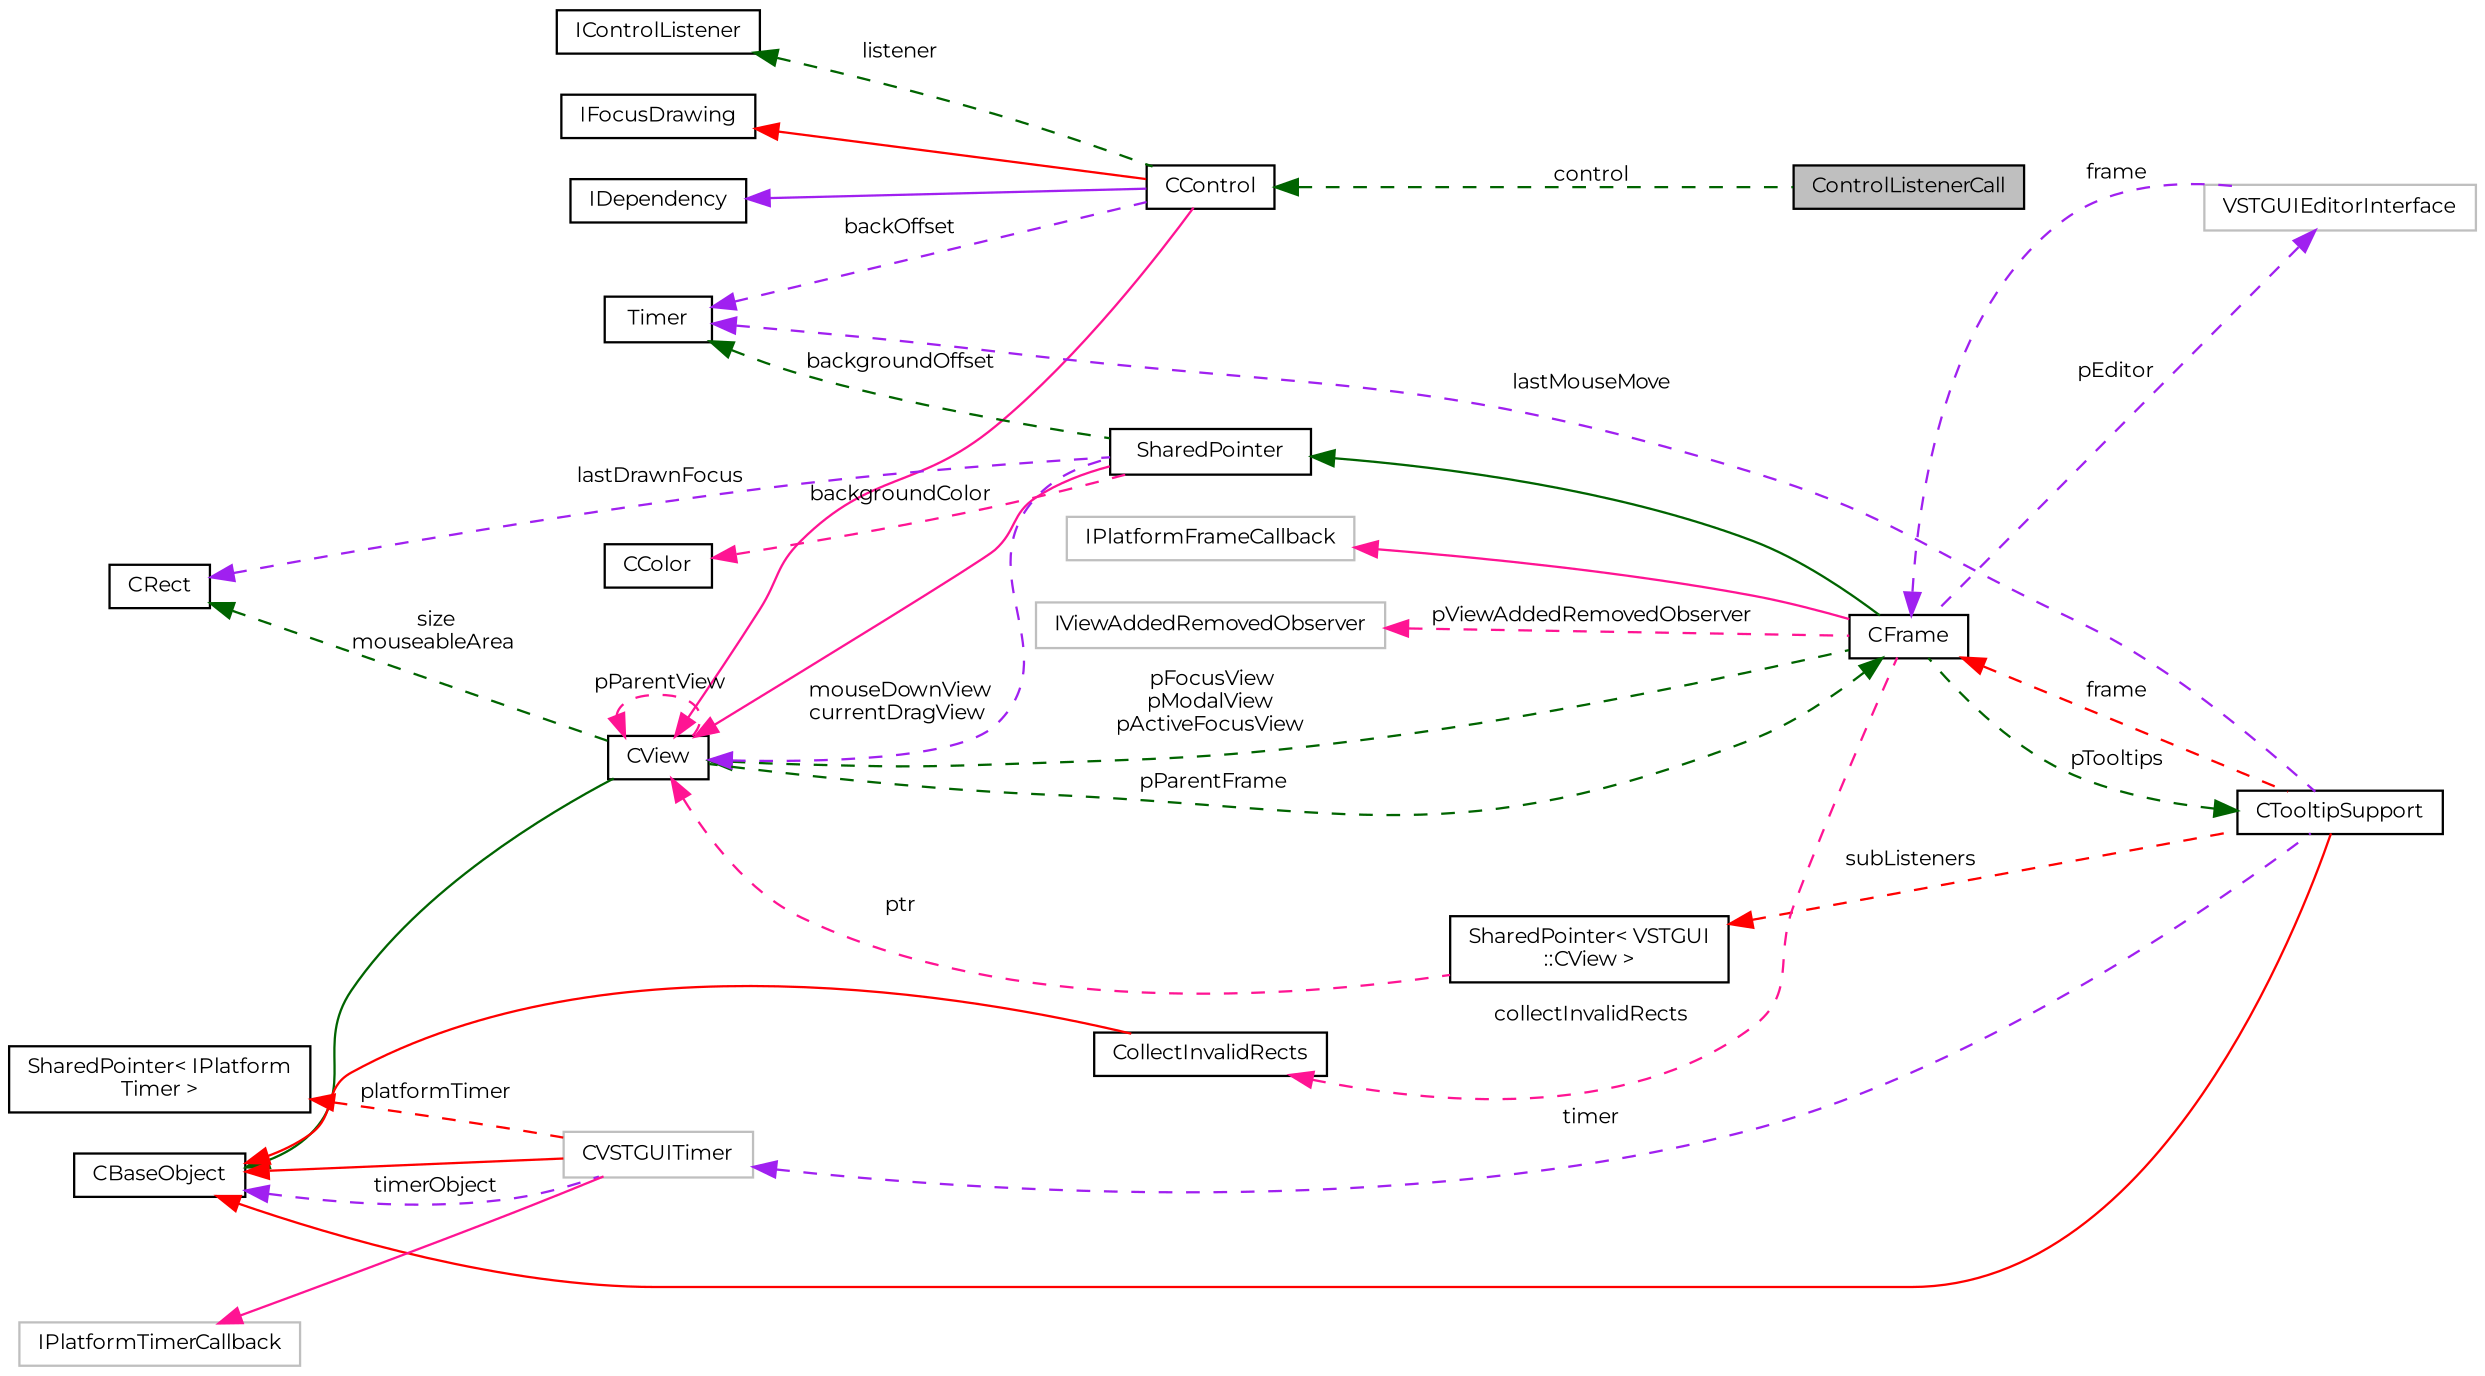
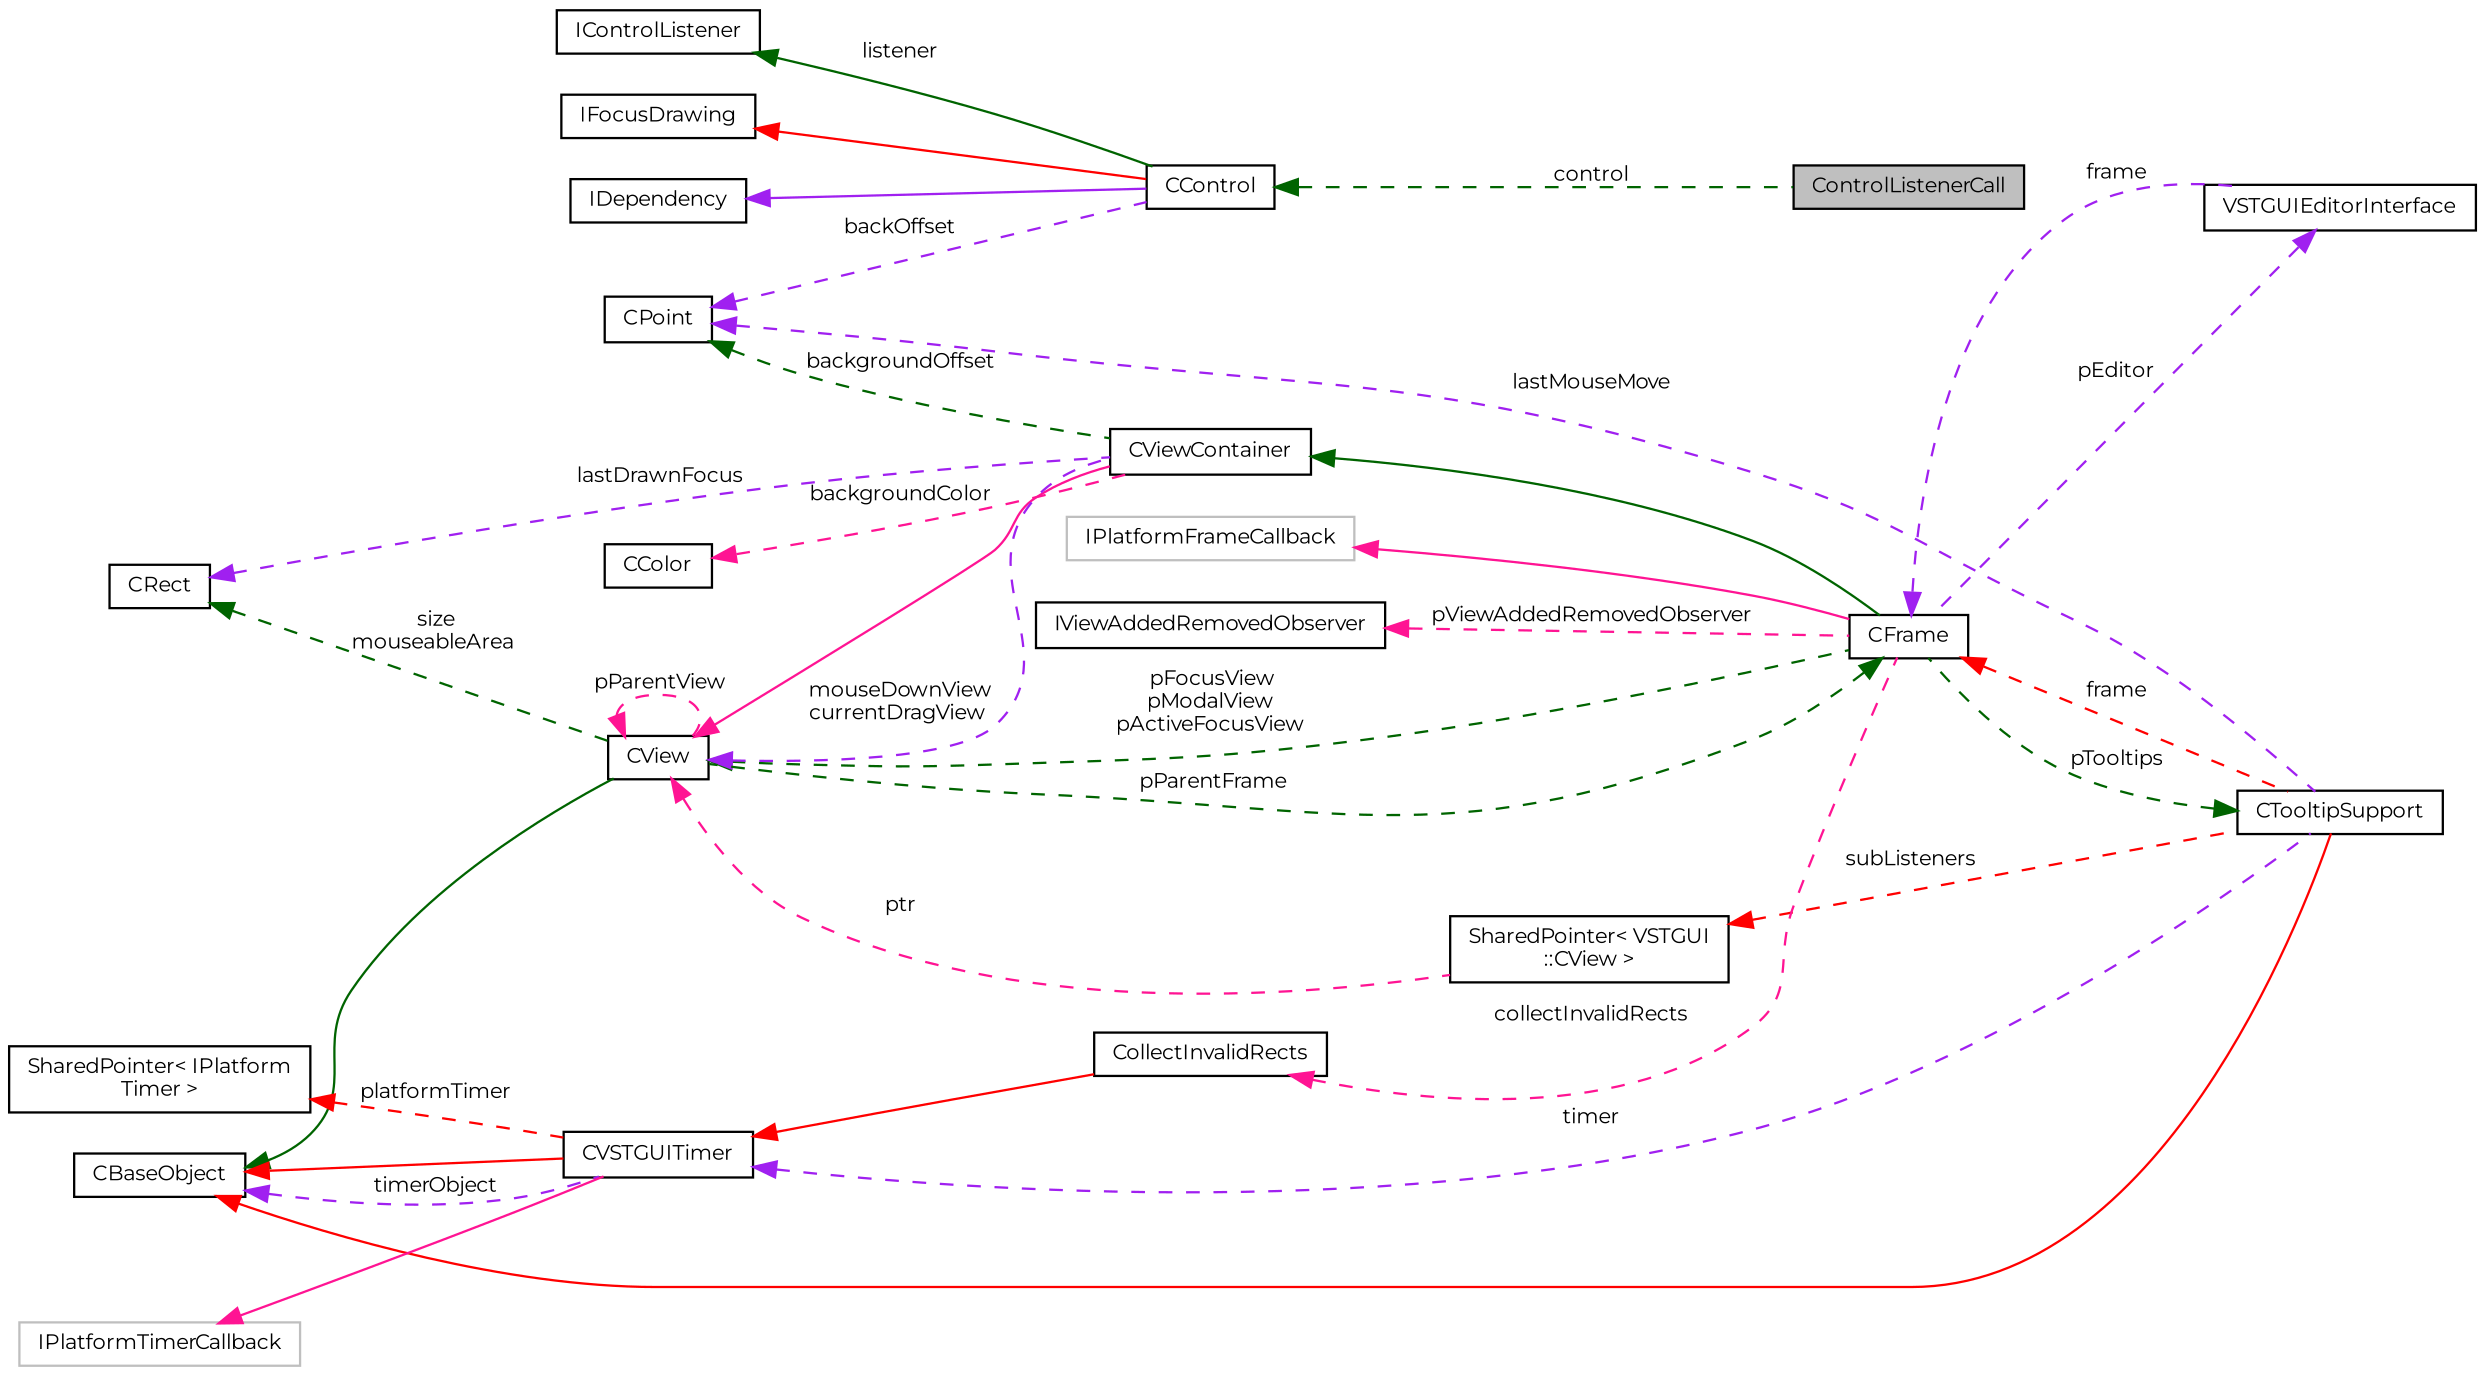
(967, 106) -> (967, 106)
(2340, 208) -> (2340, 208)
(658, 319) -> (658, 319)
(968, 447) -> none
(1211, 452) -> (1211, 452)
(1211, 625) -> (1211, 625)
(675, 989) -> (935, 1103)
(658, 1155) -> (658, 1155)
